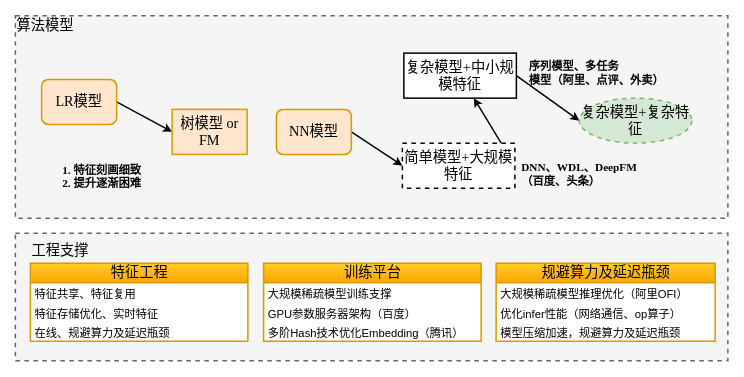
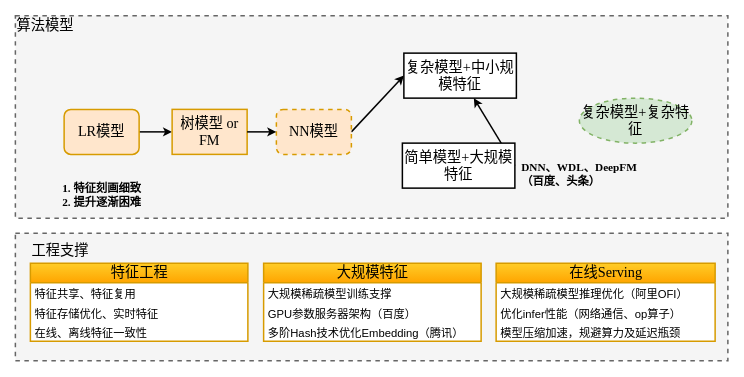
(603, 72) -> none
(545, 96) -> none
(79, 102) -> (102, 132)
none -> (376, 105)
none -> (258, 132)
(314, 132) -> (314, 132)
(374, 147) -> none
(459, 165) -> (459, 165)
(102, 176) -> (102, 195)
(373, 273) -> (373, 273)
(606, 273) -> (606, 273)
(102, 333) -> (91, 333)
